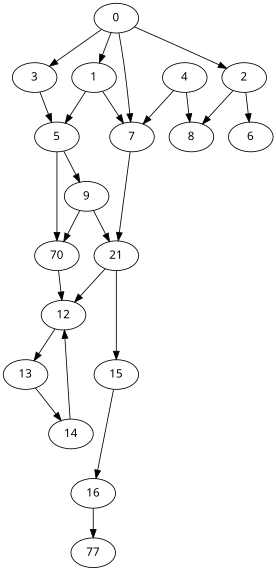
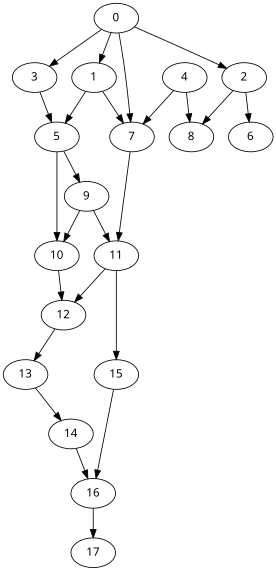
(57, 256) -> (57, 256)
(116, 256) -> (116, 256)
(68, 379) -> (81, 460)
(93, 553) -> (93, 553)
